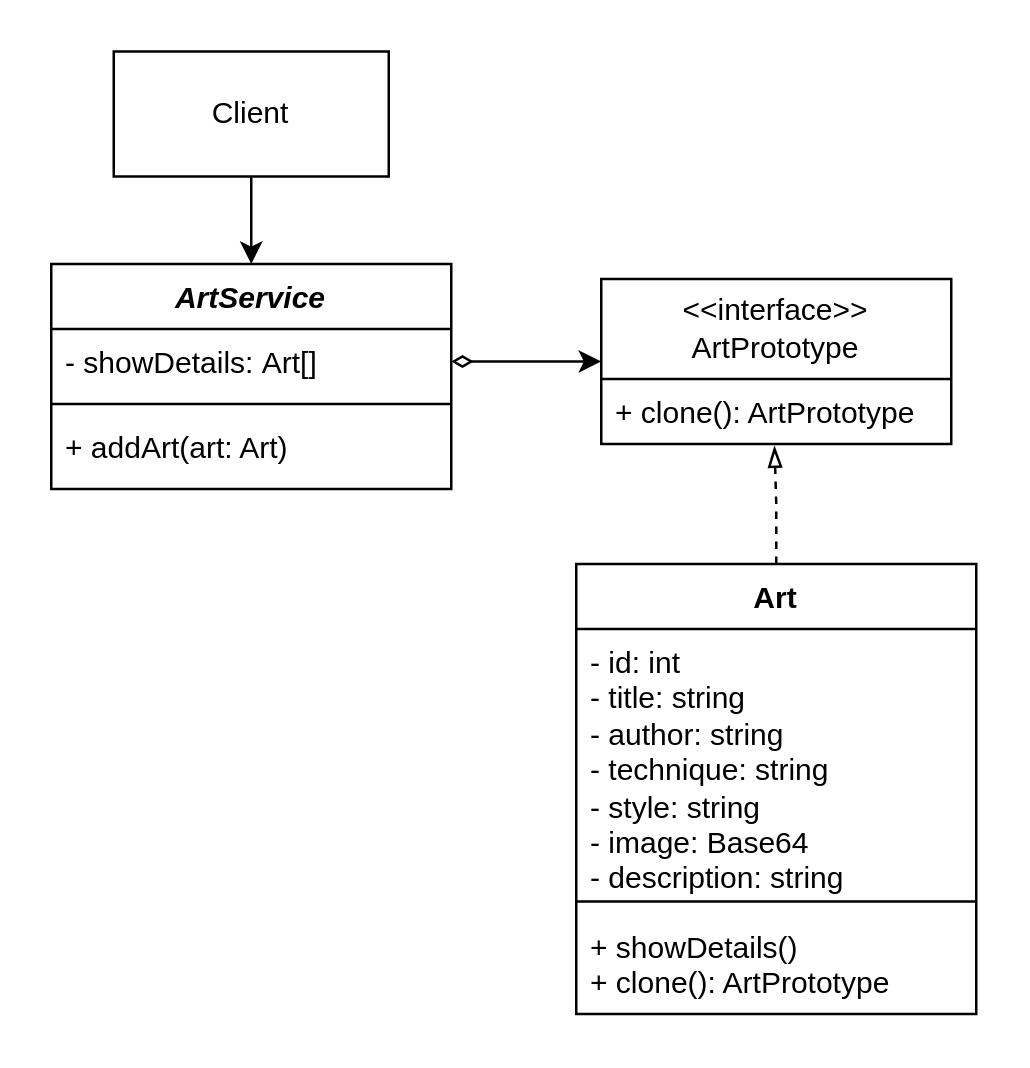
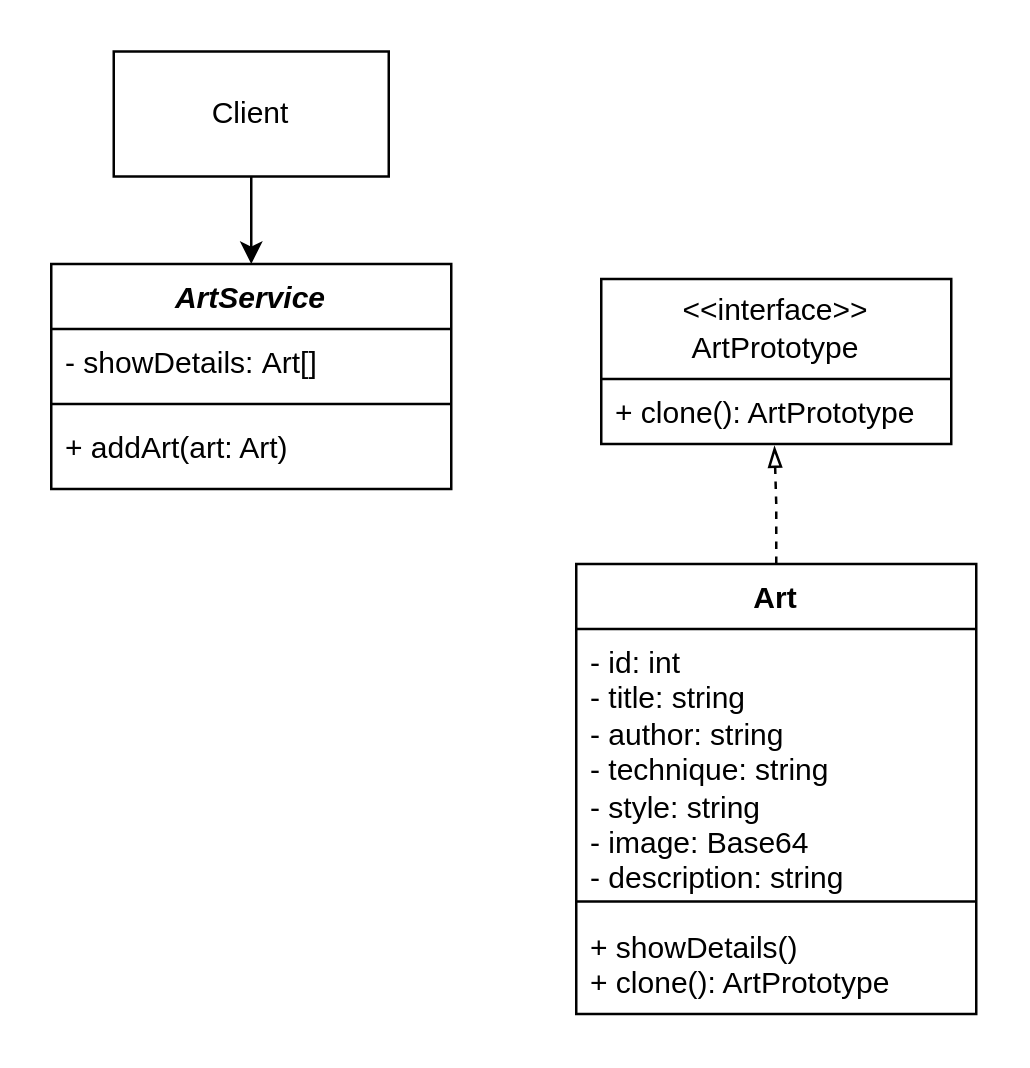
(528, 361) -> none
